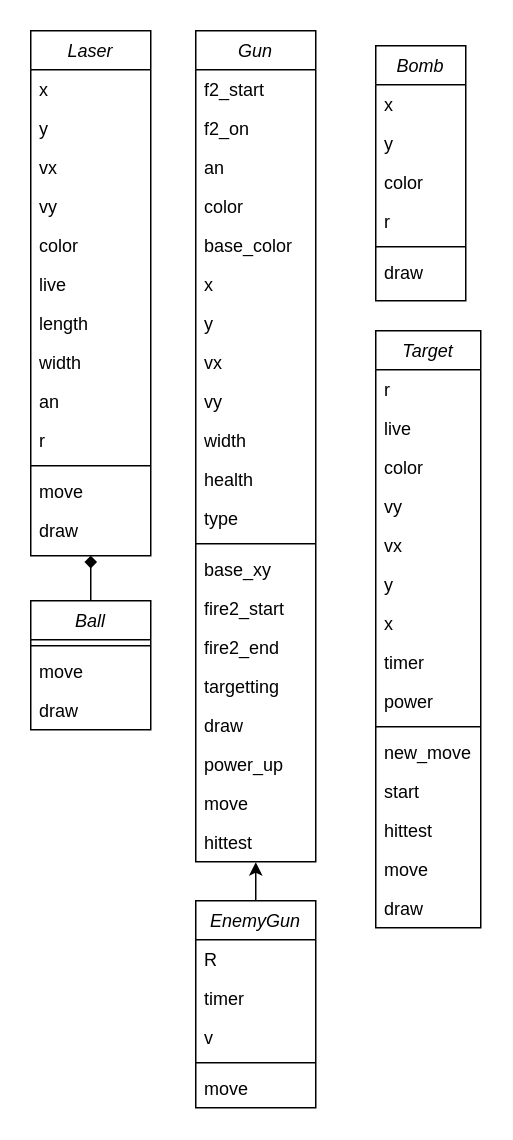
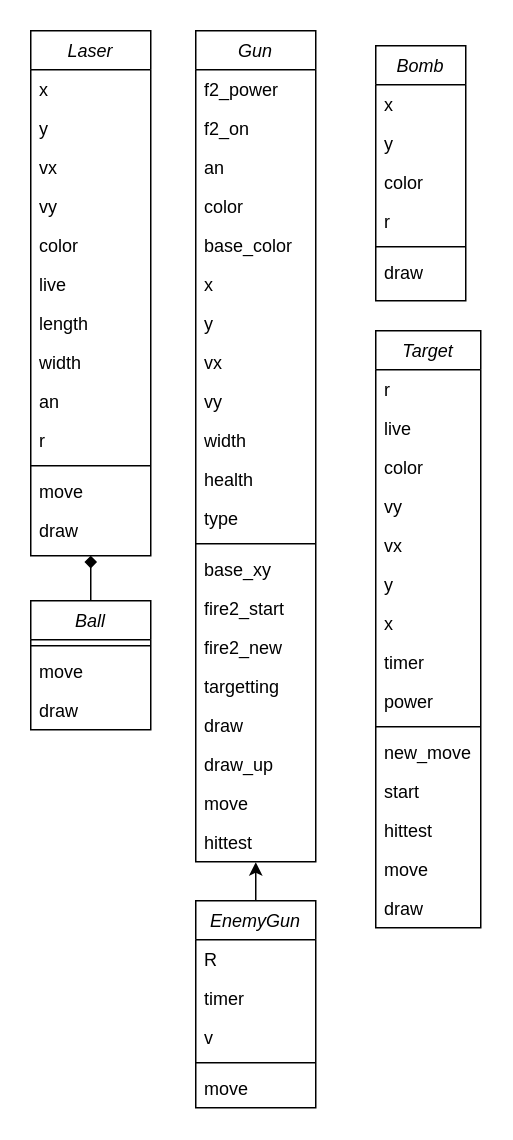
(244, 90) -> (244, 90)
(247, 648) -> (247, 648)
(244, 765) -> (239, 765)
